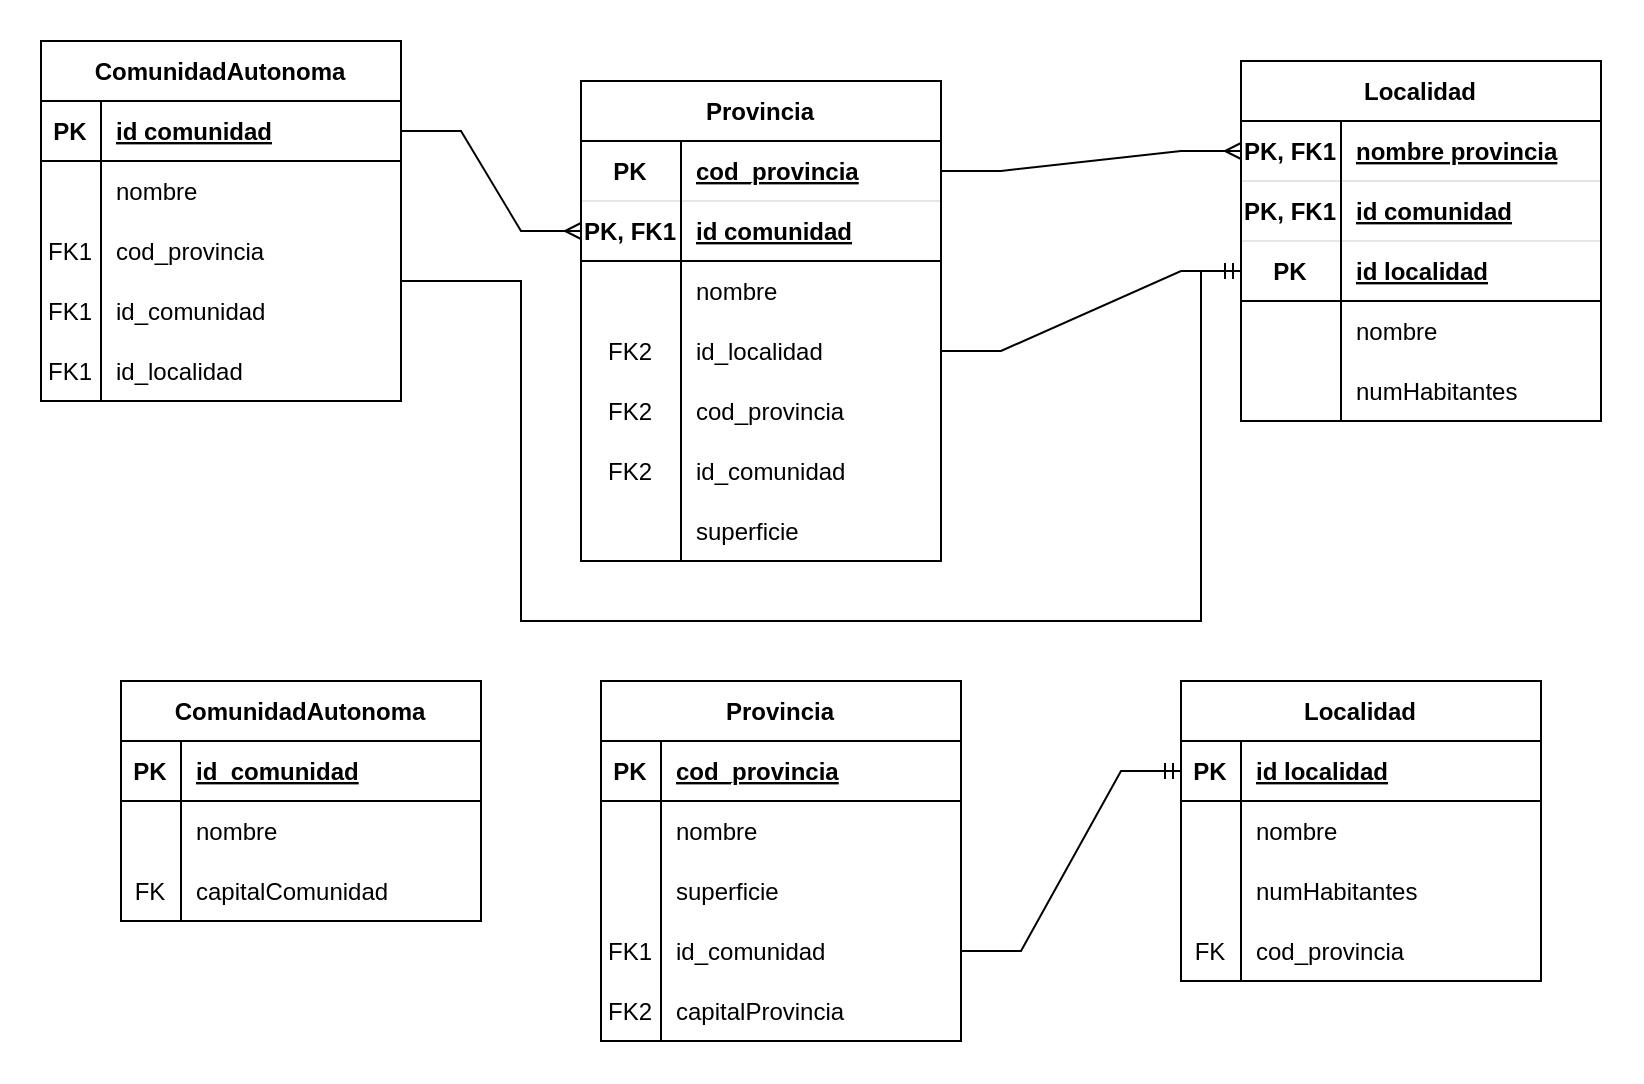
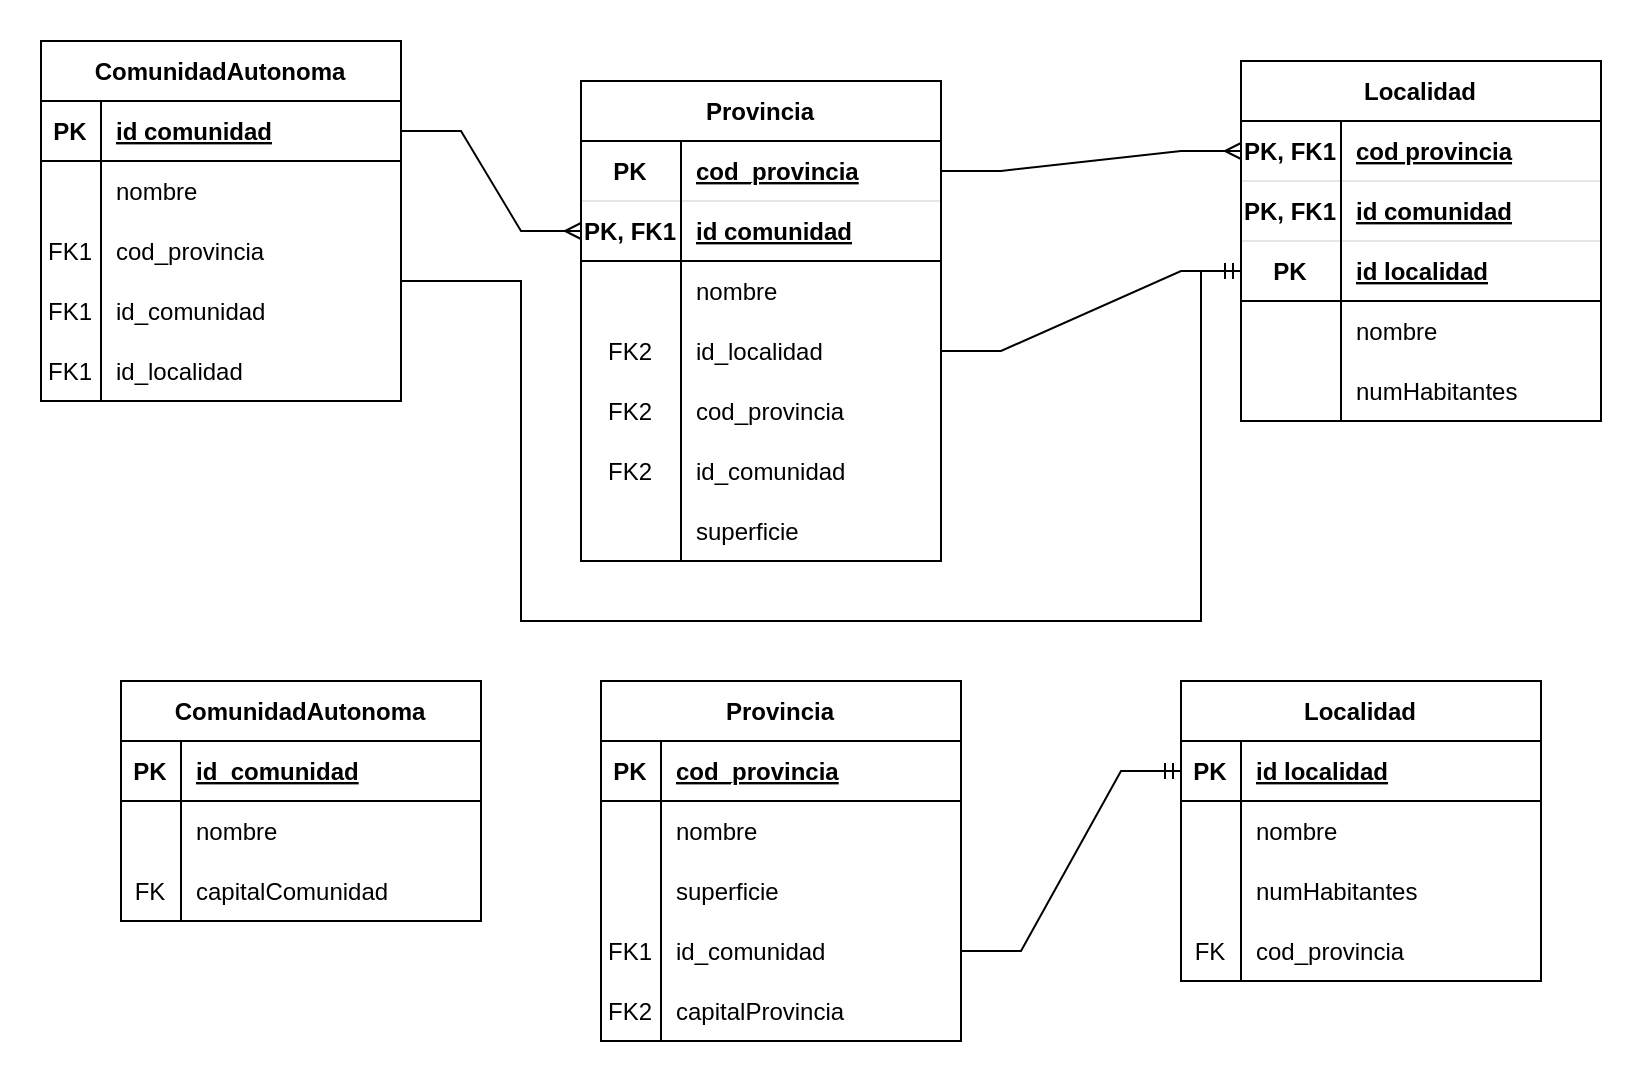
(1454, 152) -> (1434, 152)
